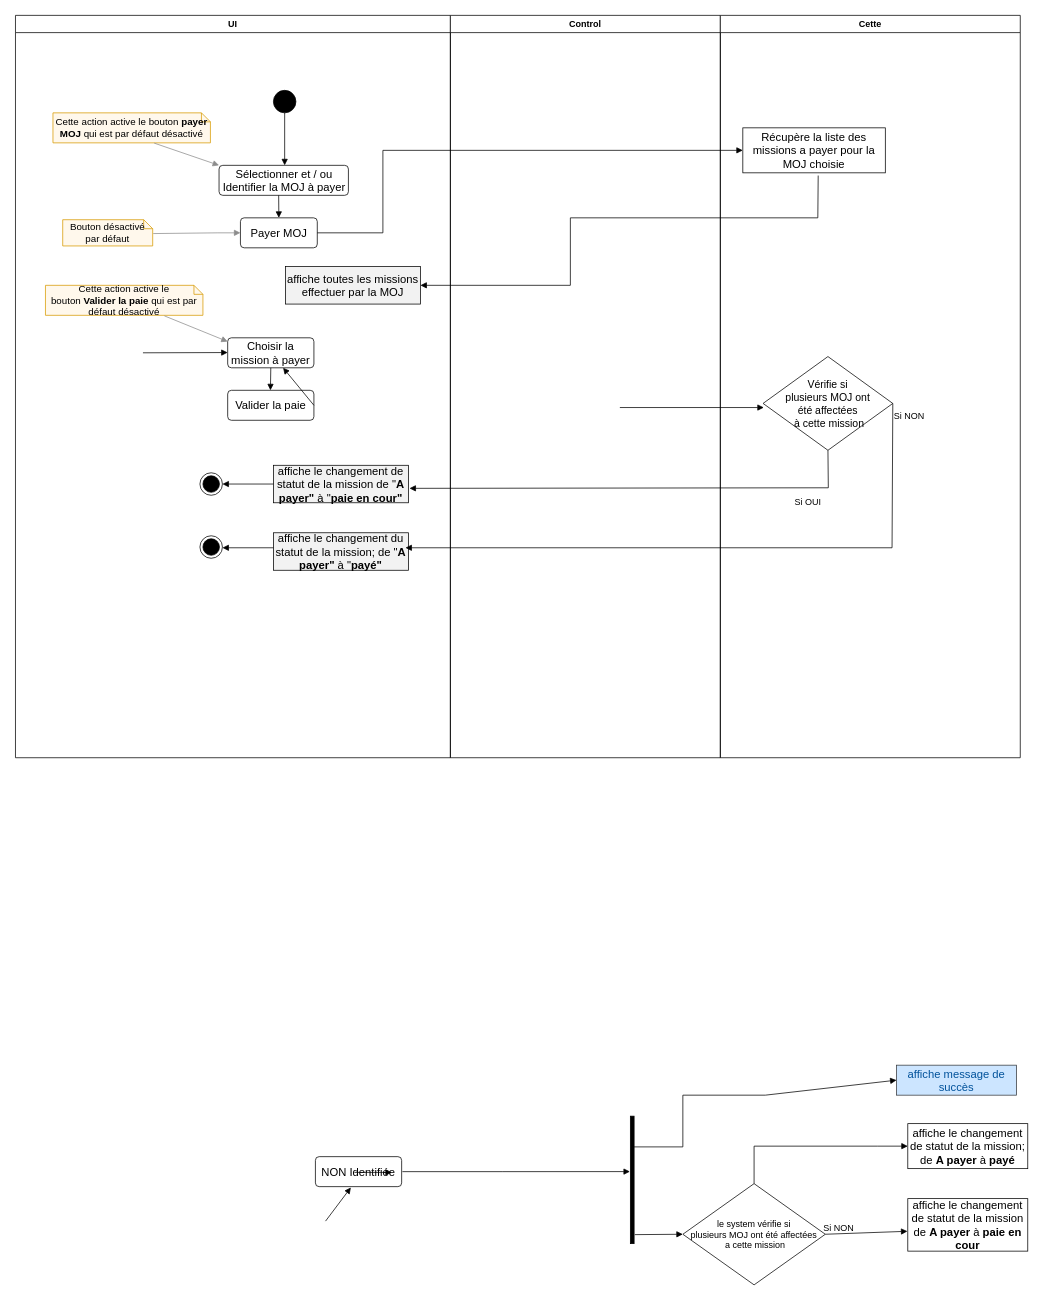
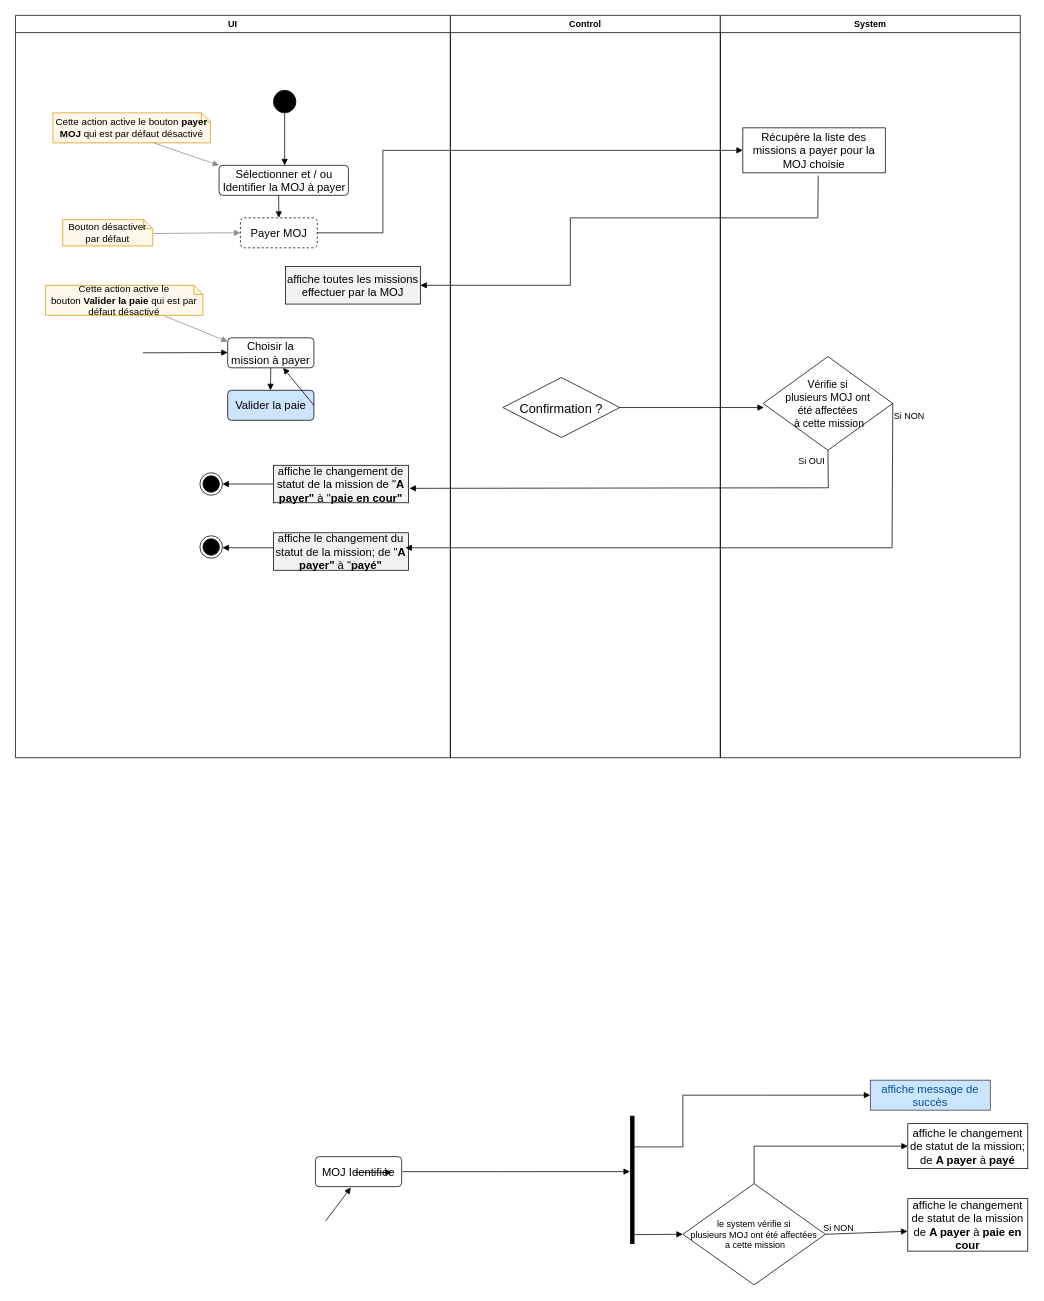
(870, 24) -> (870, 24)
(108, 233) -> (108, 233)
(279, 233) -> (279, 233)
(271, 405) -> (271, 405)
none -> (561, 408)
(808, 503) -> (812, 462)
(957, 1080) -> (930, 1095)
(359, 1172) -> (359, 1172)
